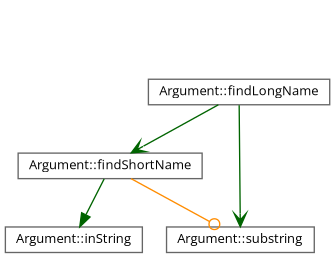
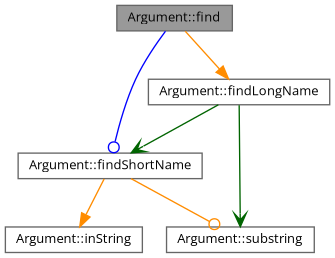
none -> (175, 18)
(95, 197) -> (95, 197)
